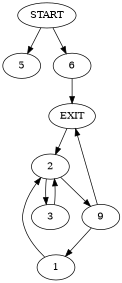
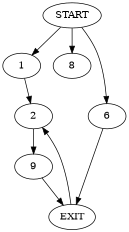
(22, 66) -> (72, 66)
(50, 217) -> none
(81, 240) -> (49, 39)
